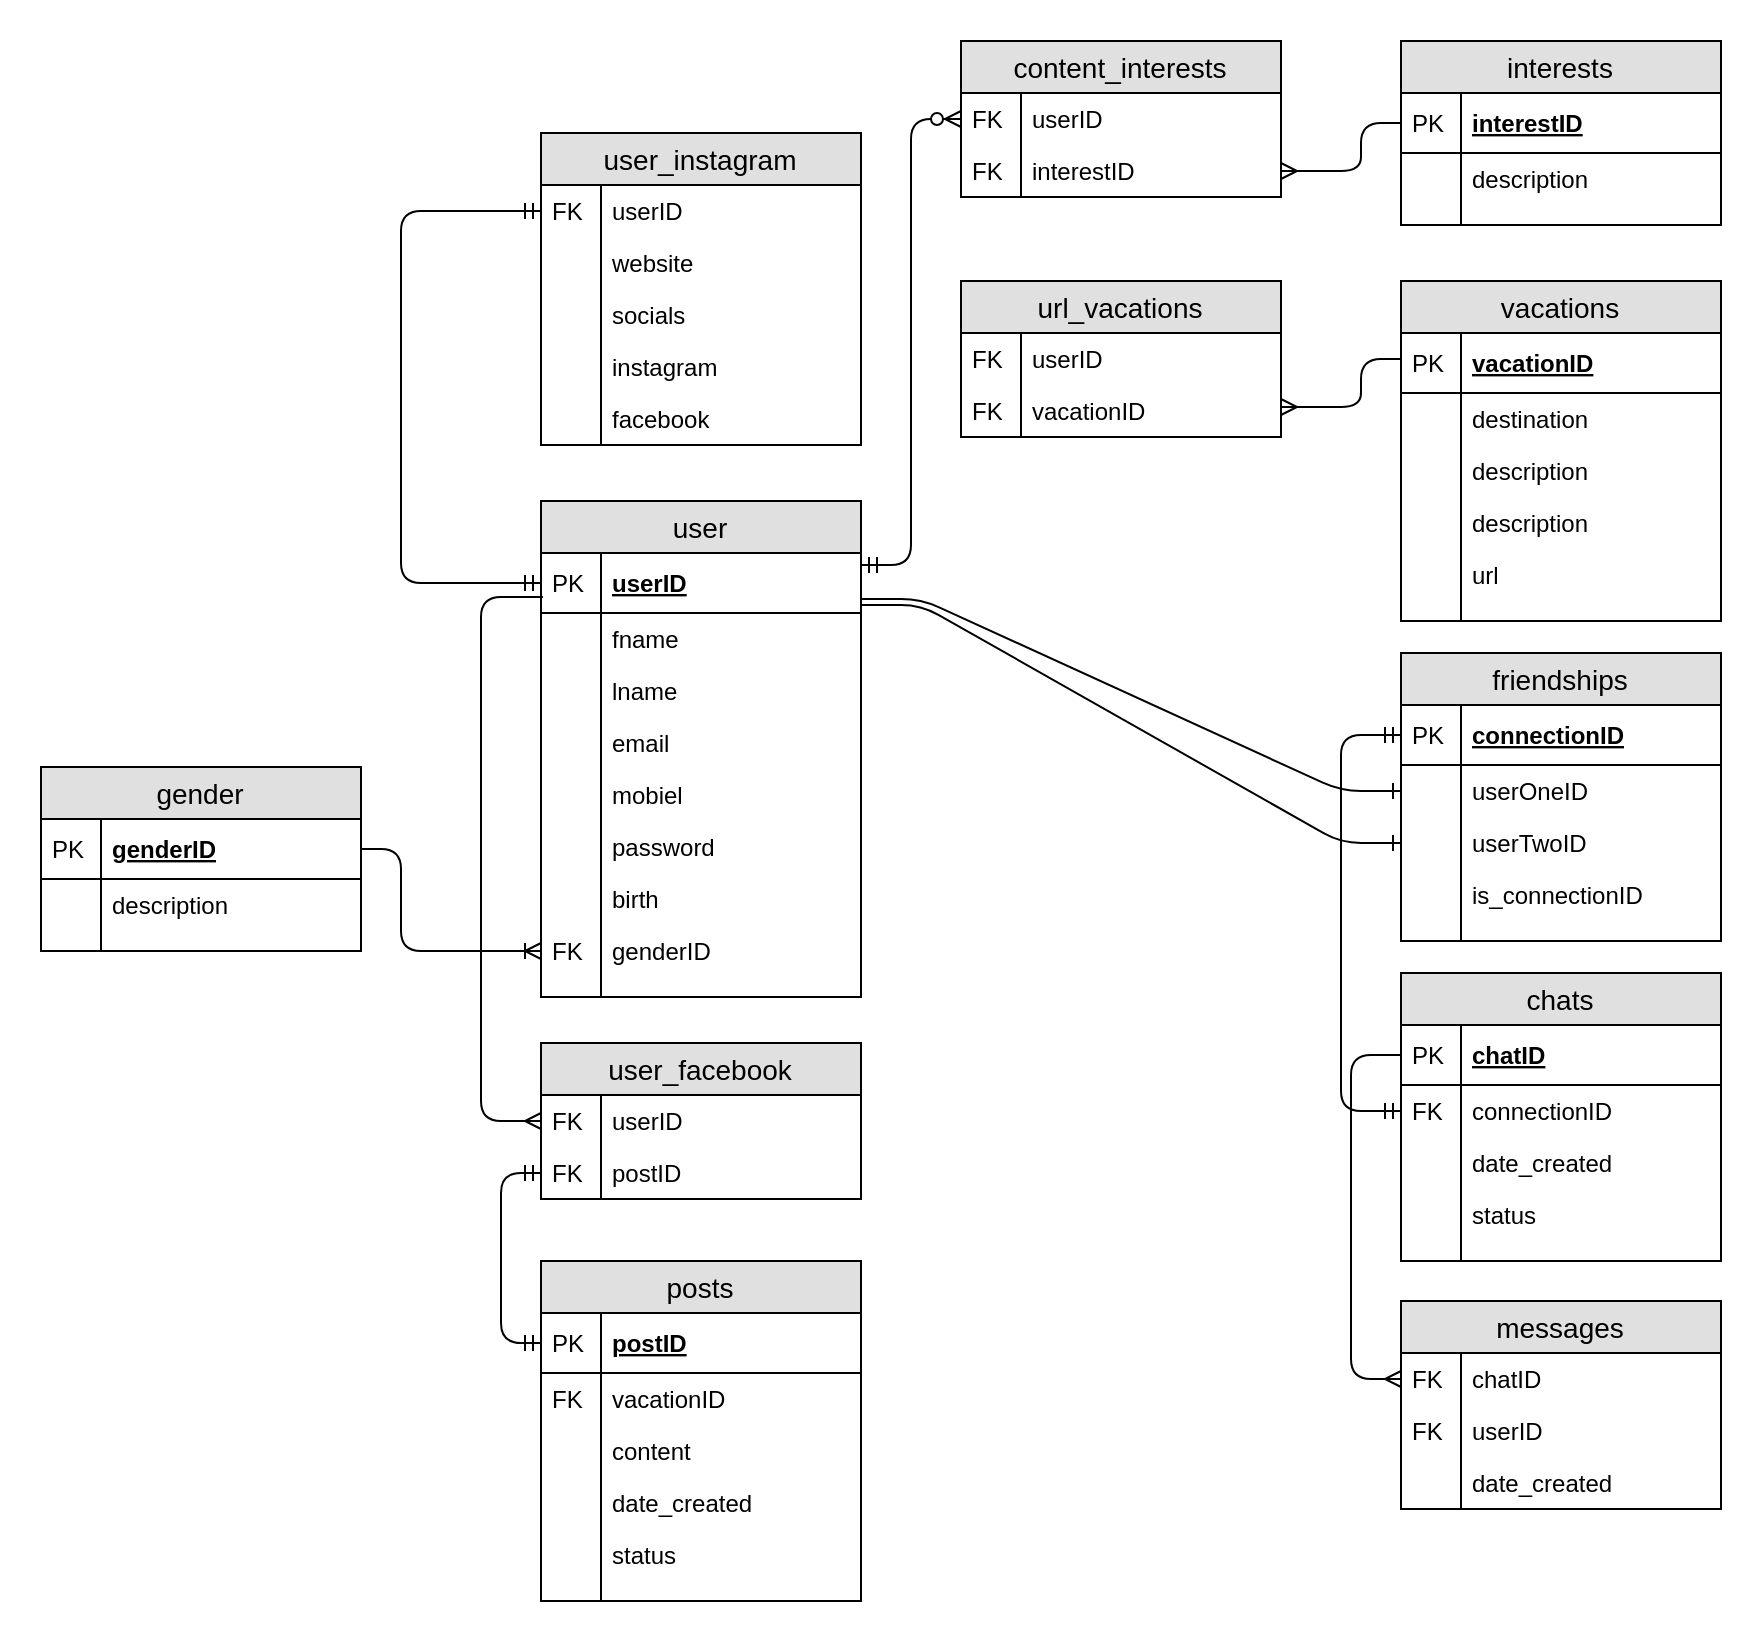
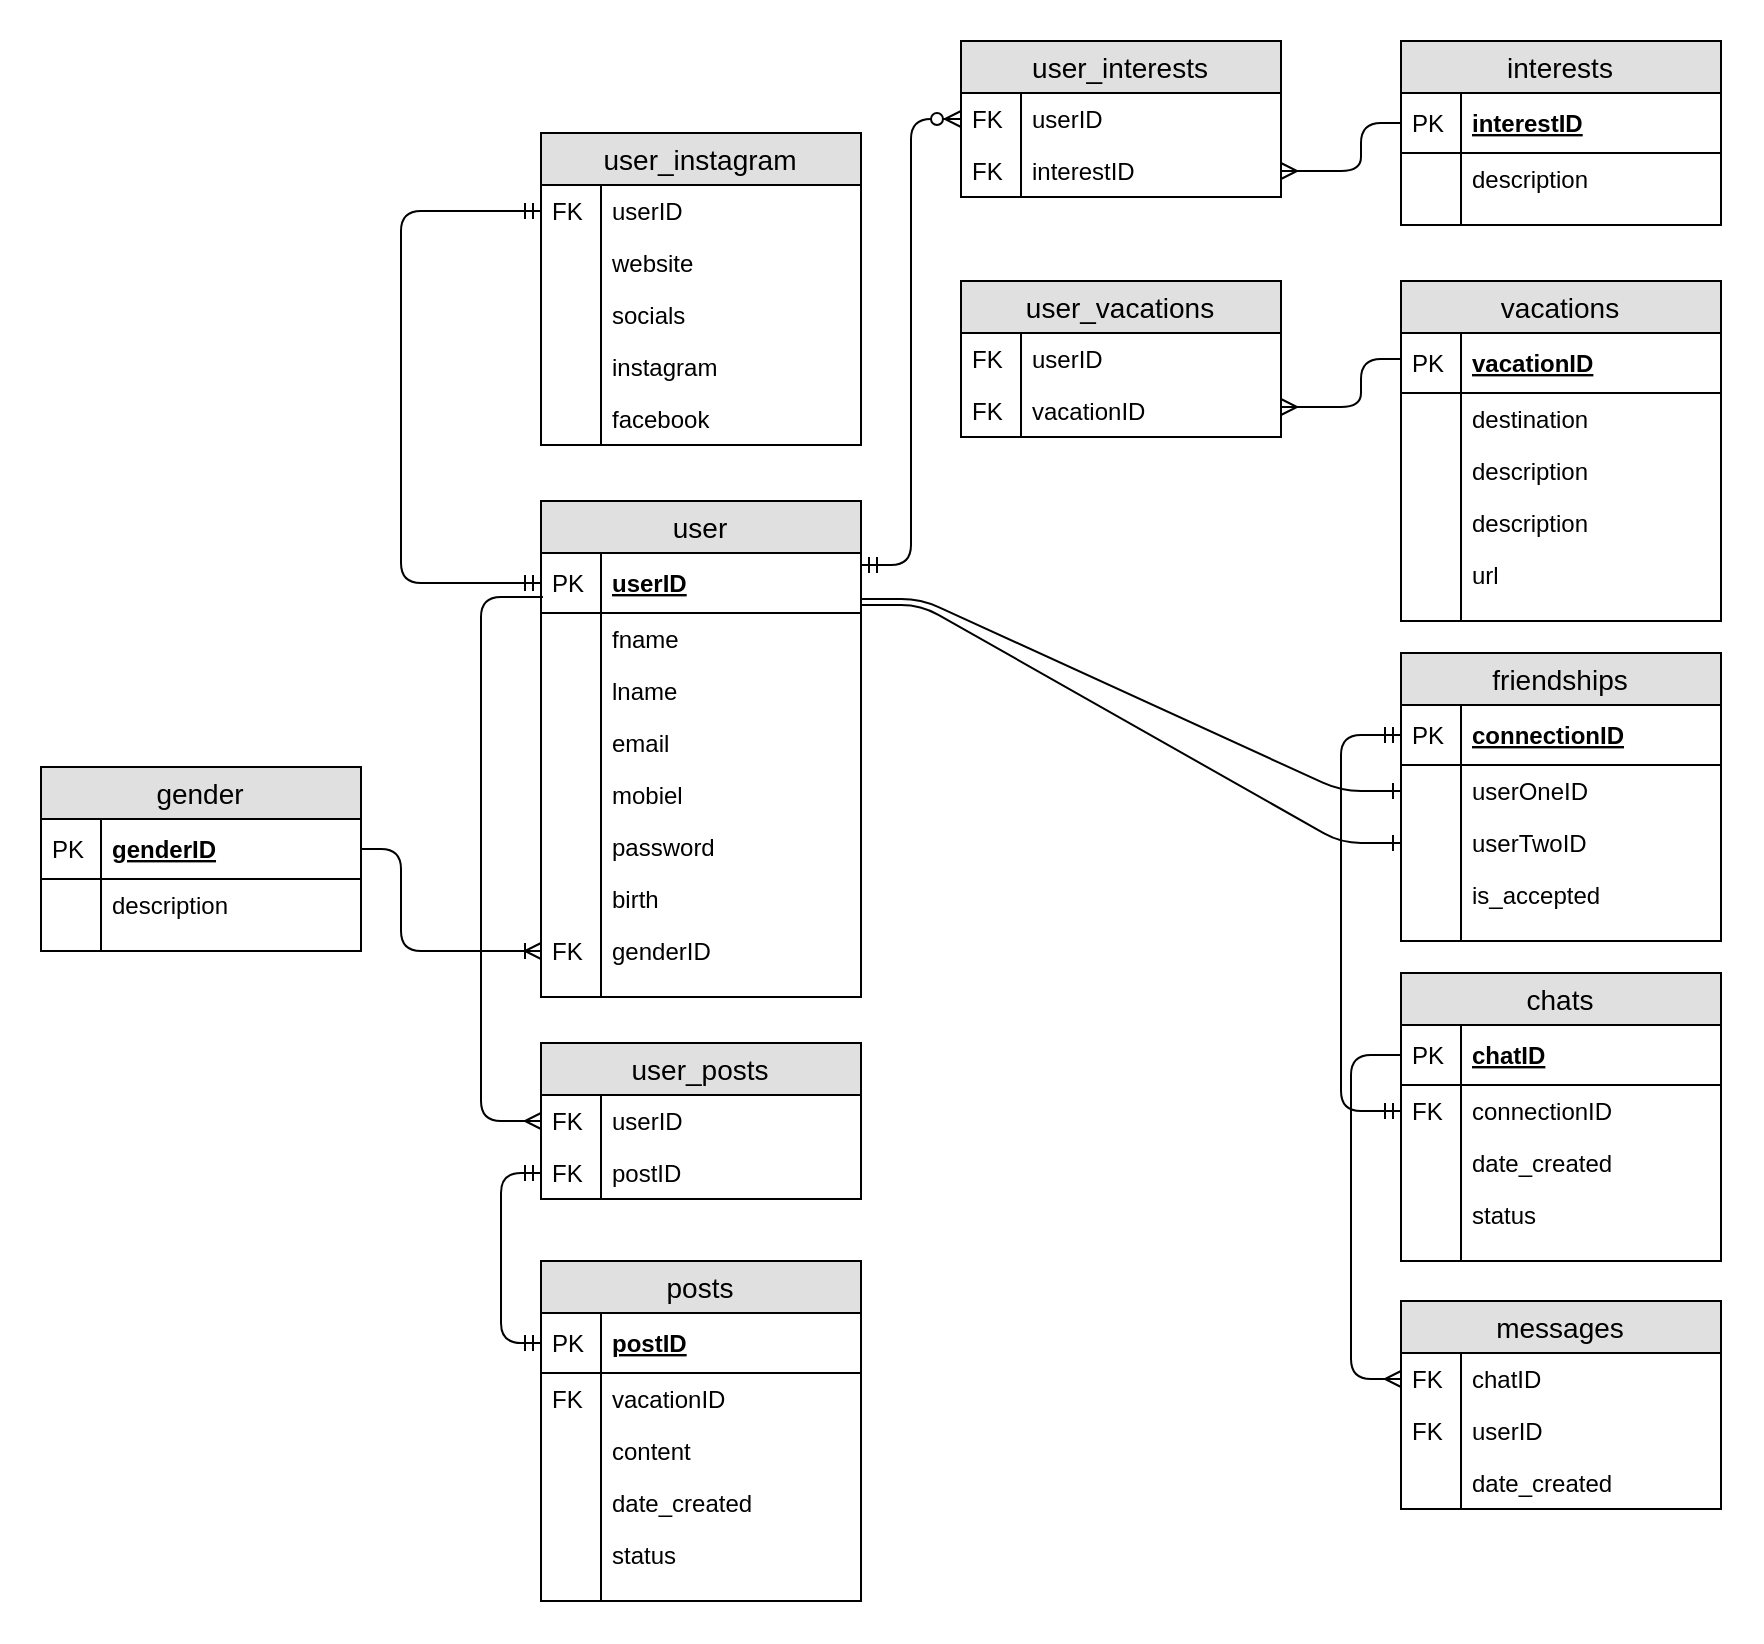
(1120, 69) -> (1120, 69)
(1120, 309) -> (1120, 309)
(1567, 896) -> (1543, 896)
(700, 1071) -> (700, 1071)
